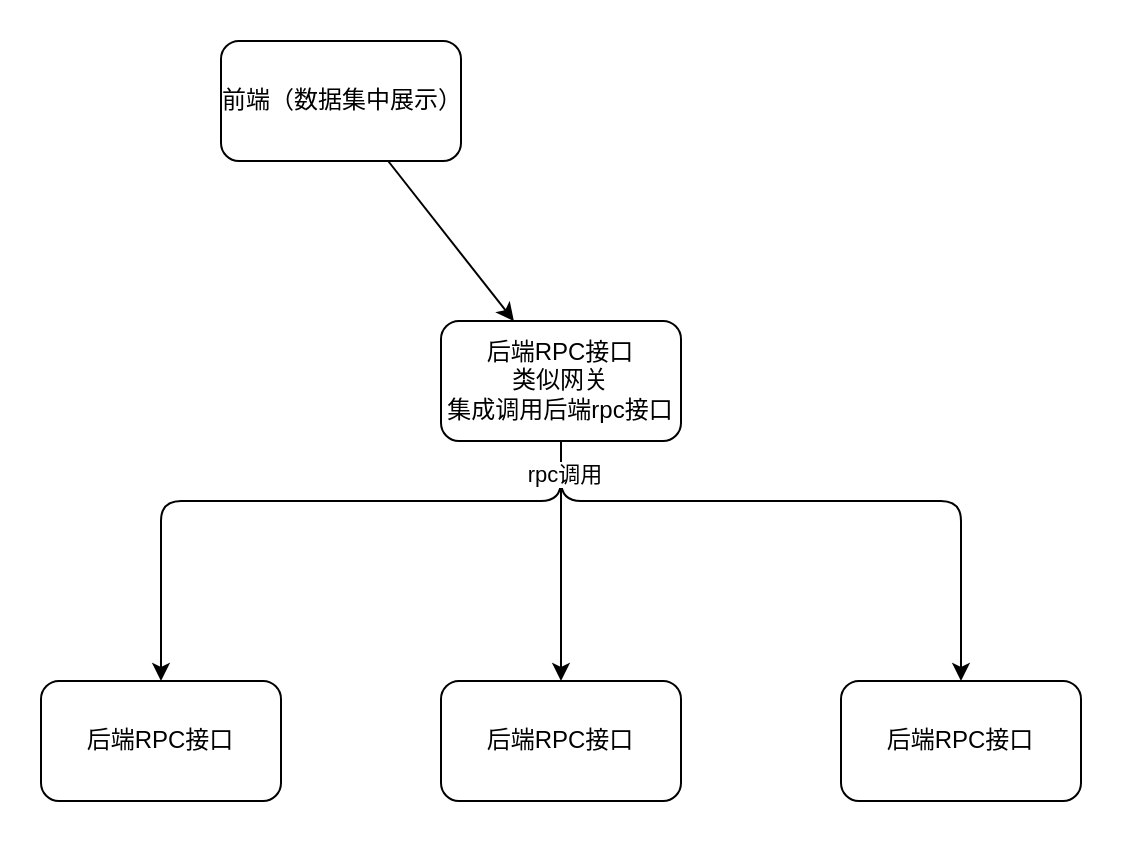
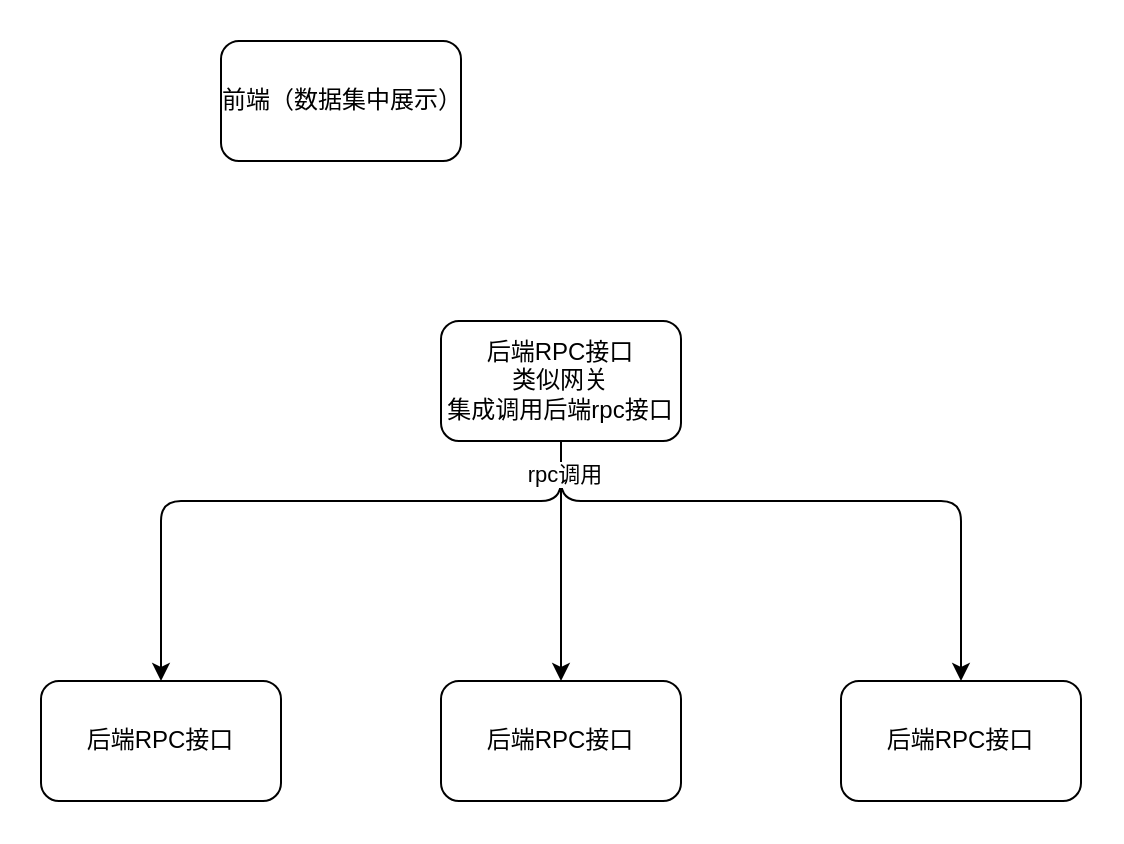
(447, 236) -> none
